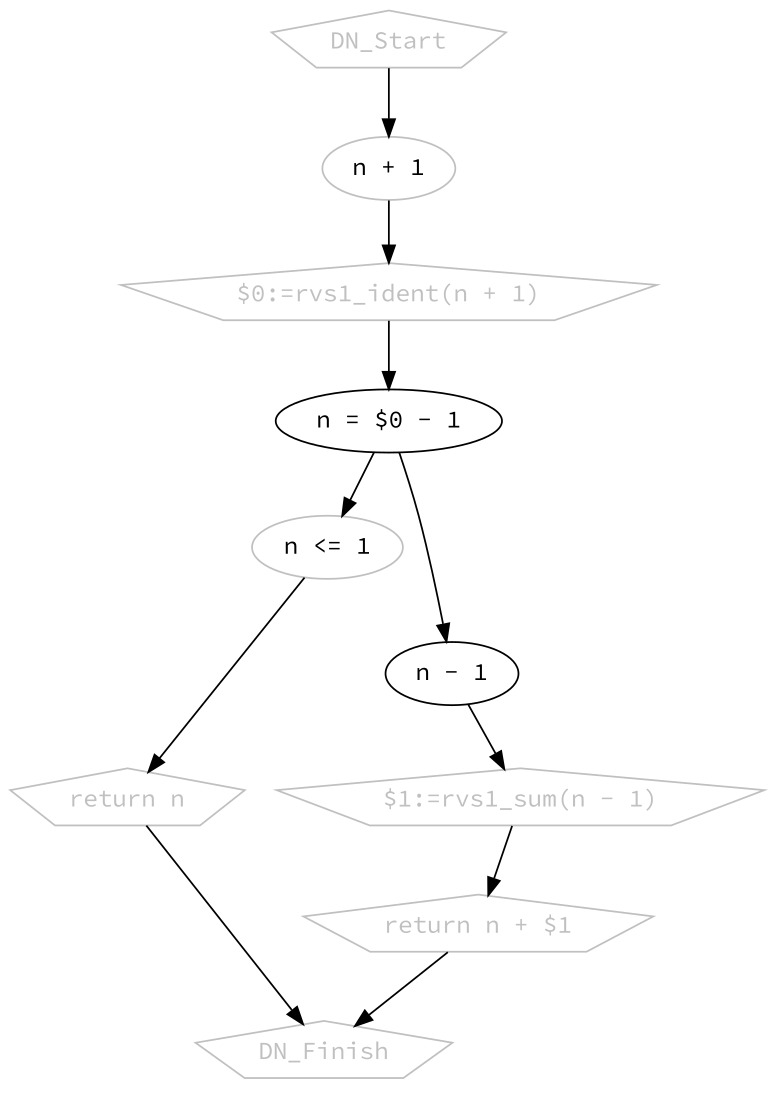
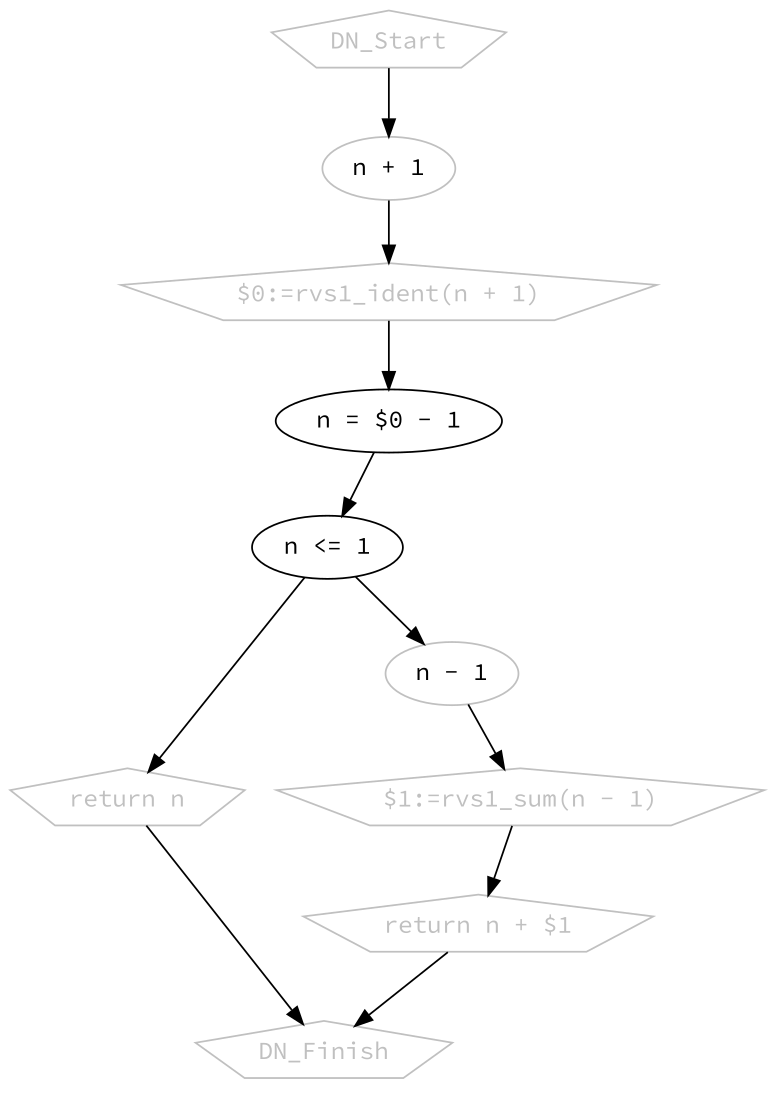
(424, 537) -> (383, 604)
(327, 547) -> (327, 547)
(452, 674) -> (452, 674)
